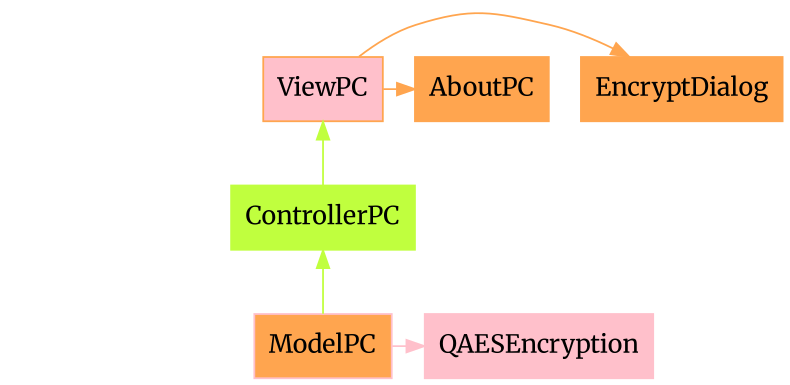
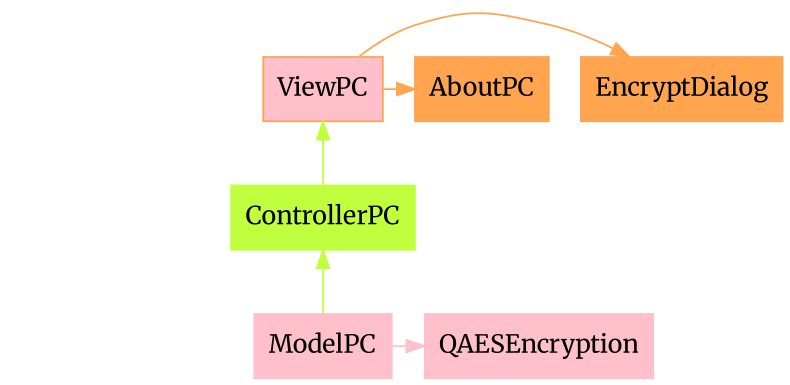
(323, 346) -> (323, 346)
